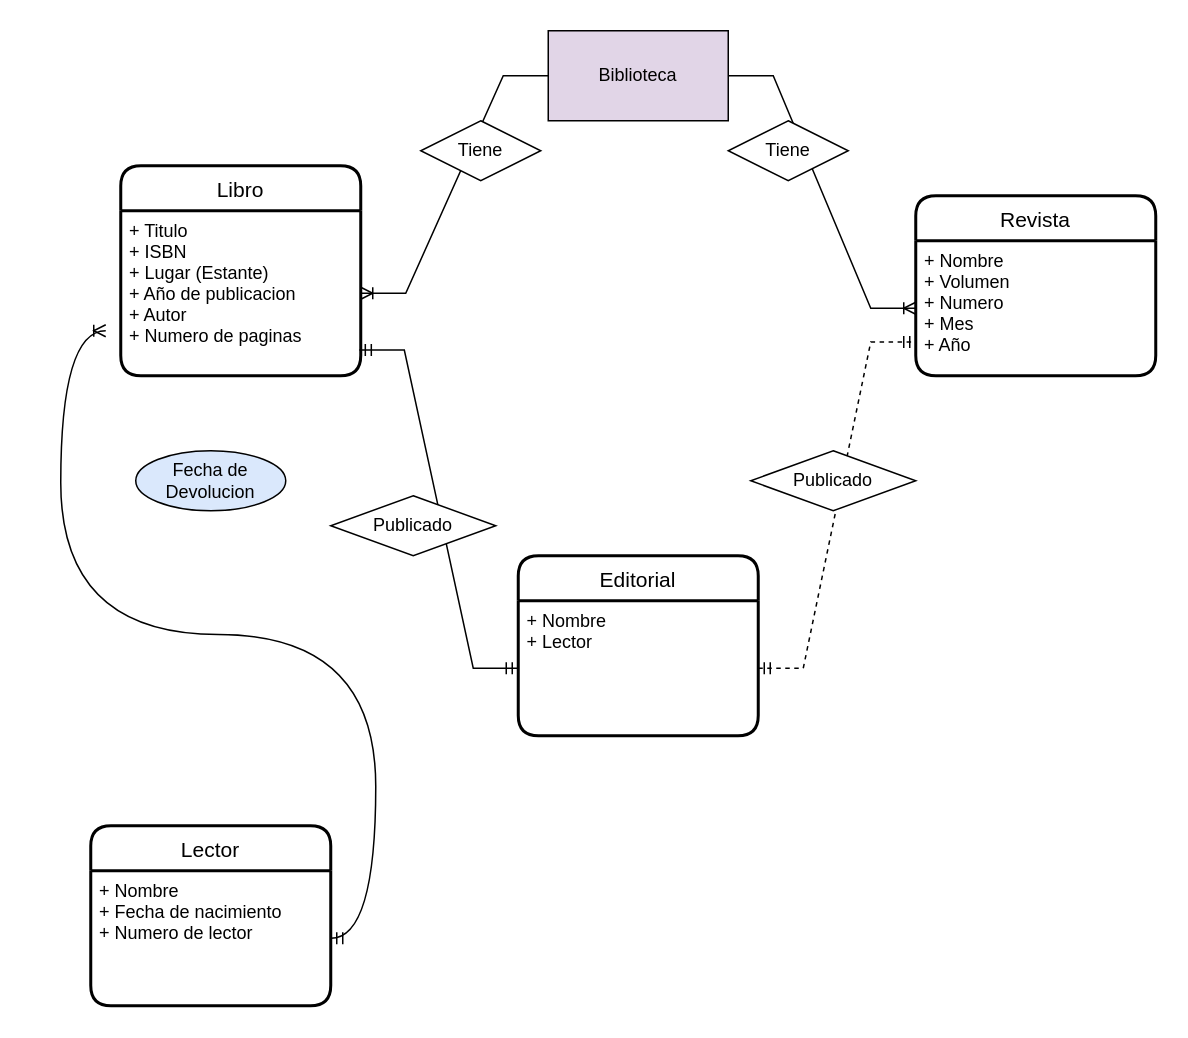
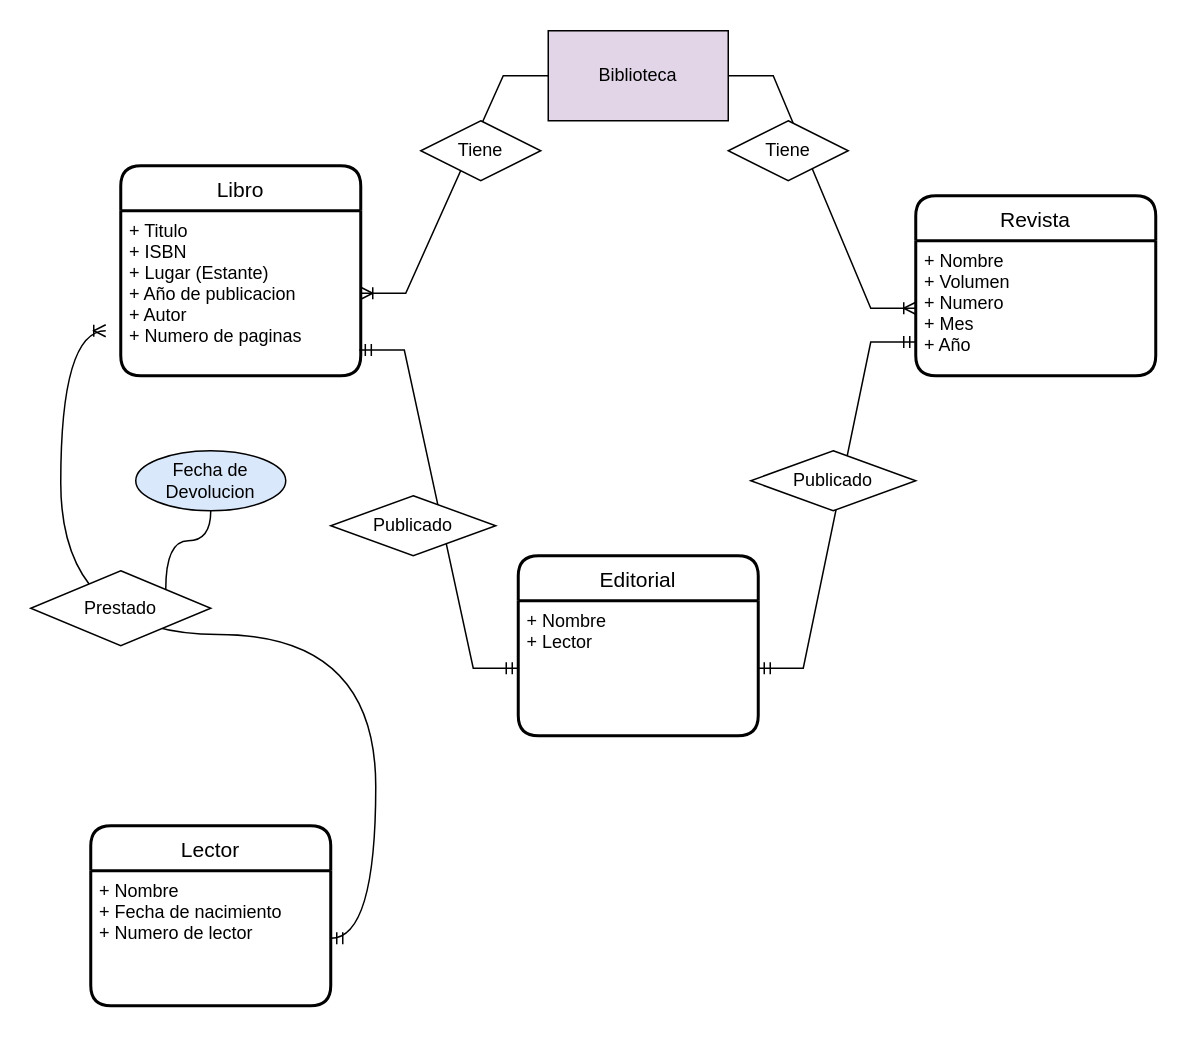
none -> (179, 543)
none -> (121, 608)
(816, 608) -> (816, 608)
